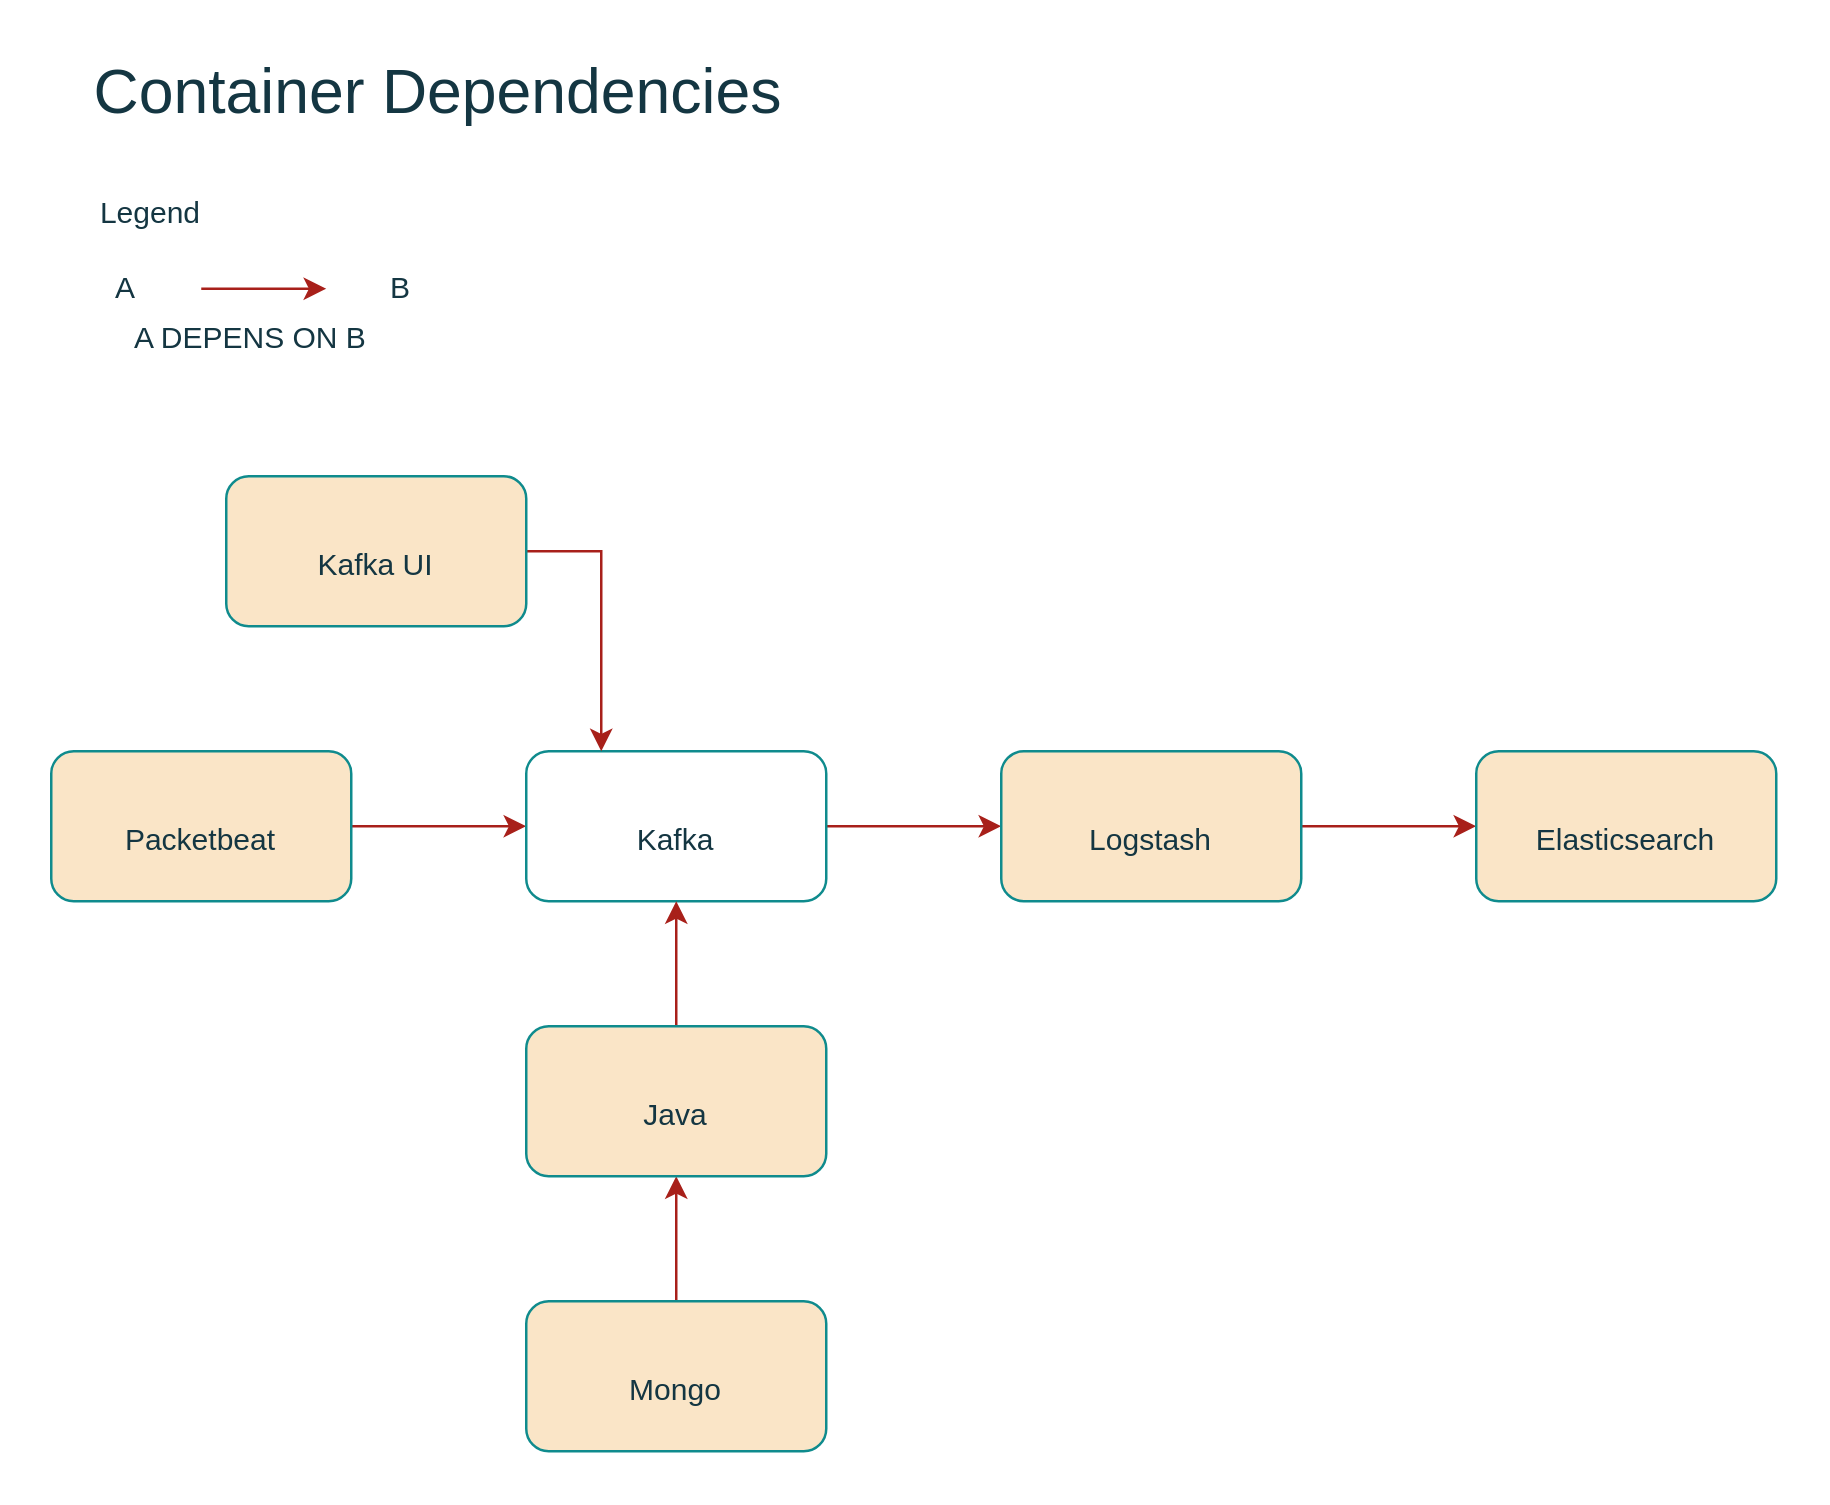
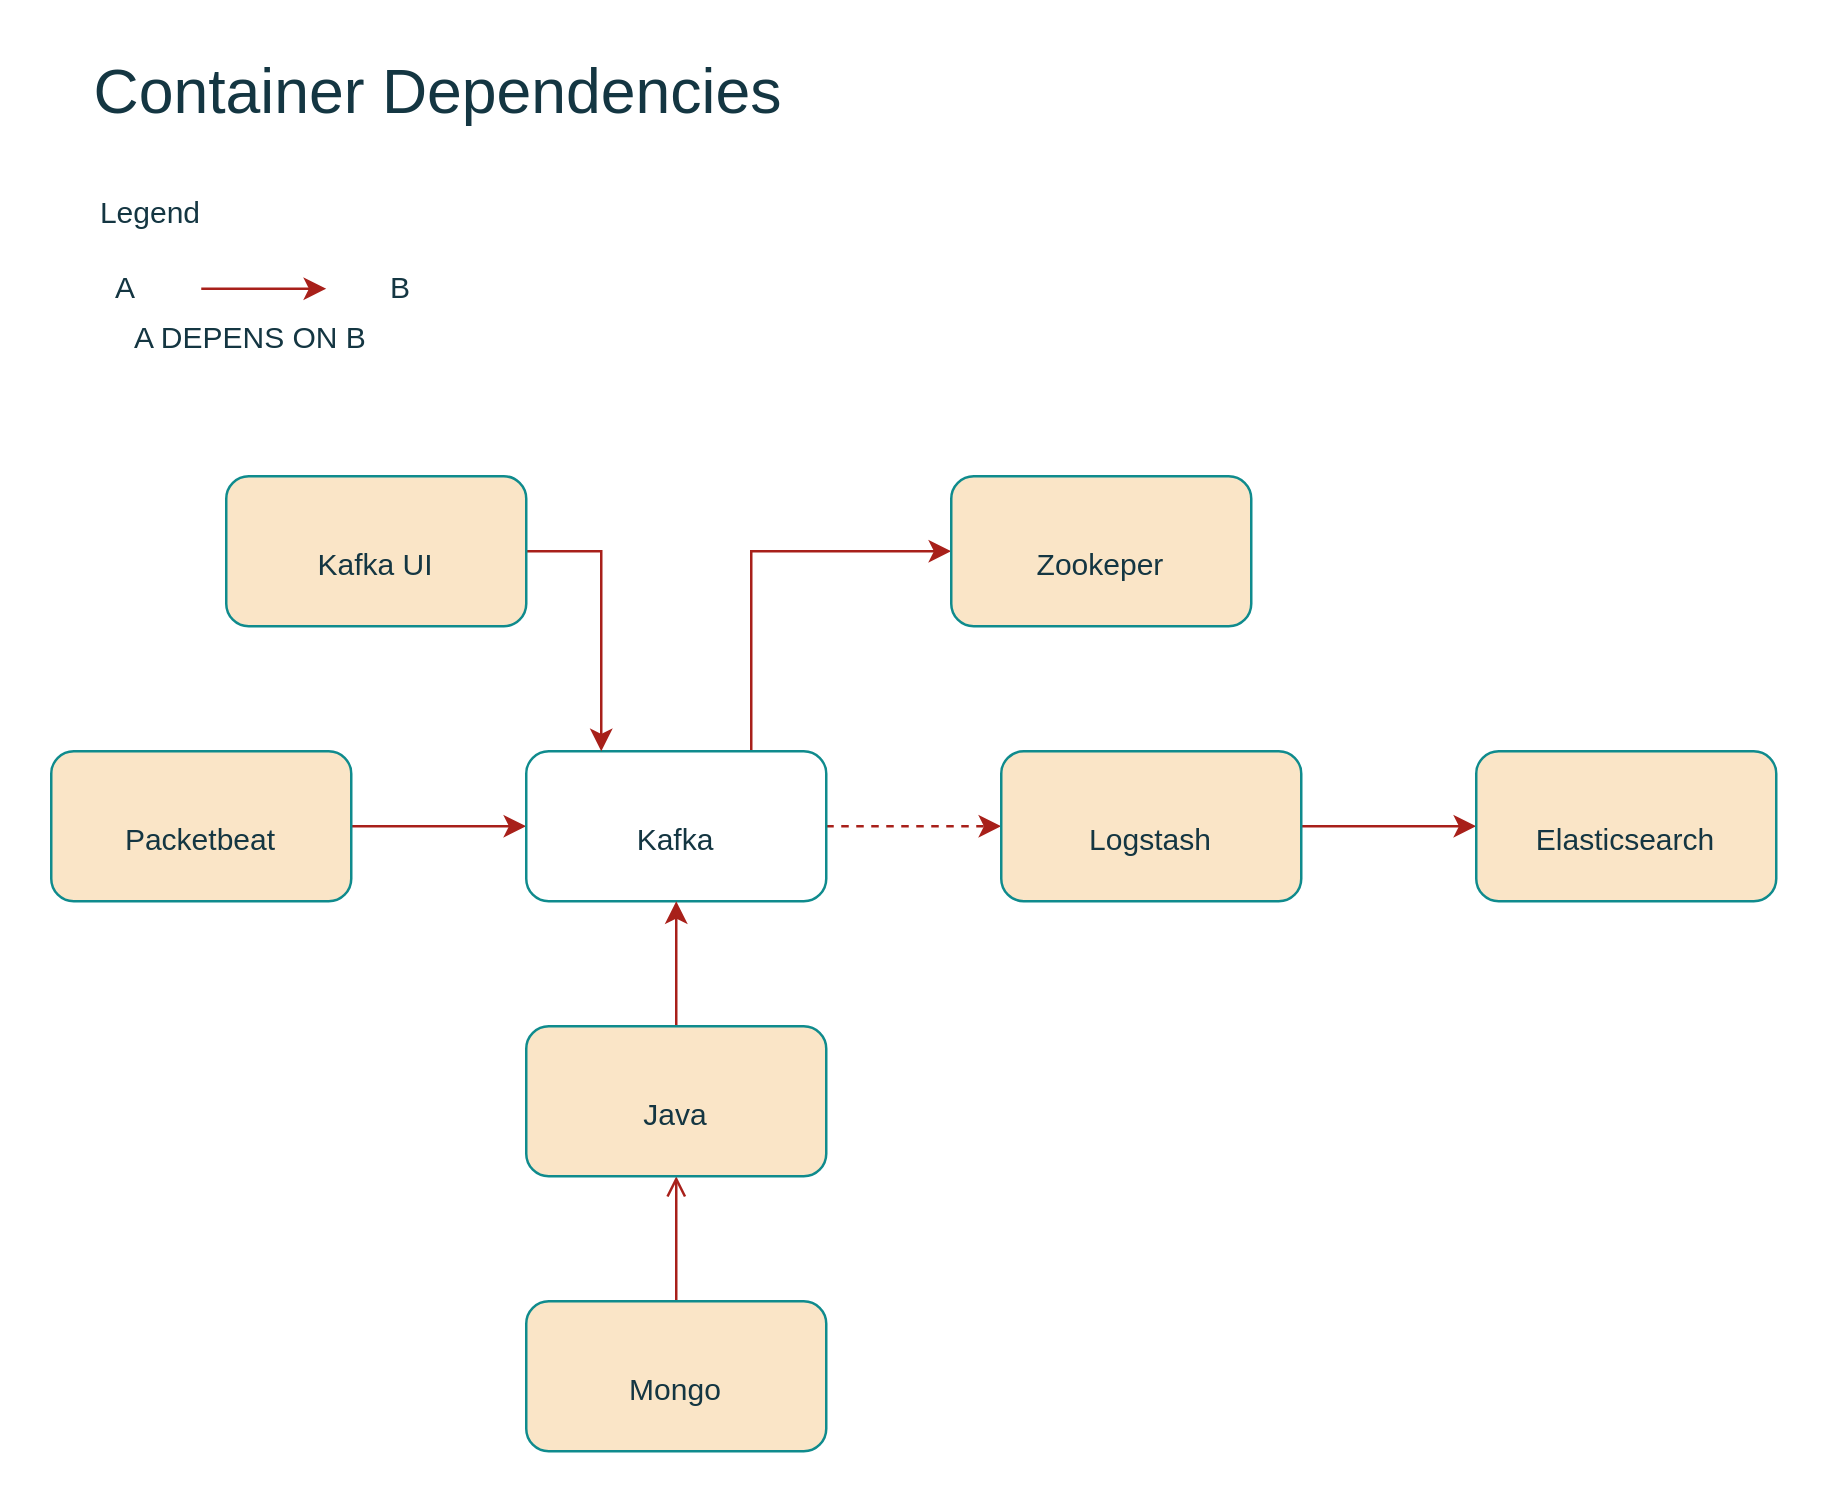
none -> (1101, 551)
none -> (751, 559)
(902, 826) -> (902, 826)
(676, 1194) -> (676, 1190)
